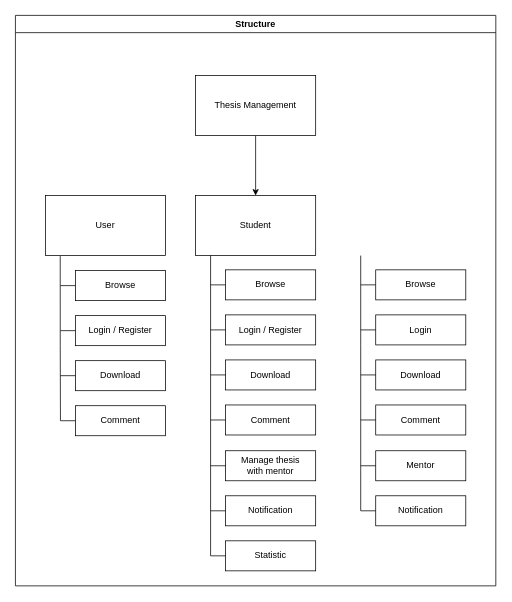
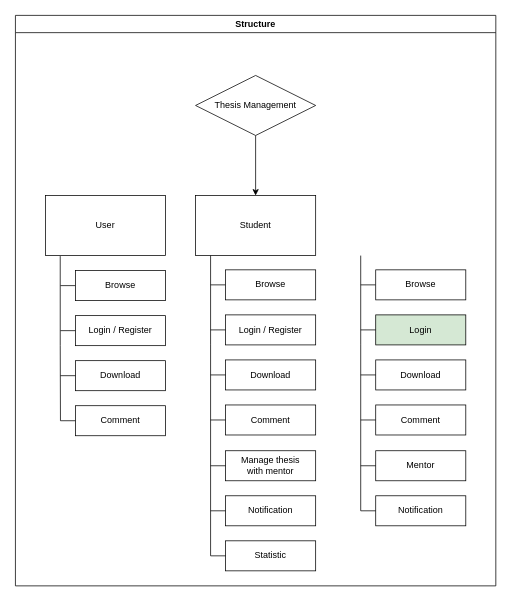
(255, 105) -> (255, 105)
(420, 330) -> (420, 330)
